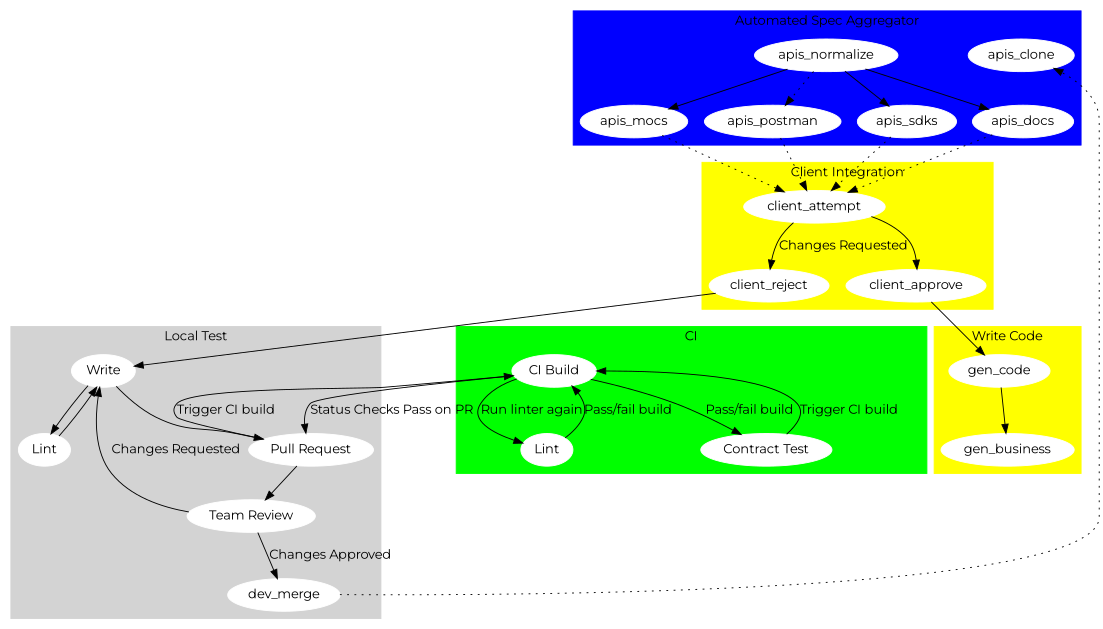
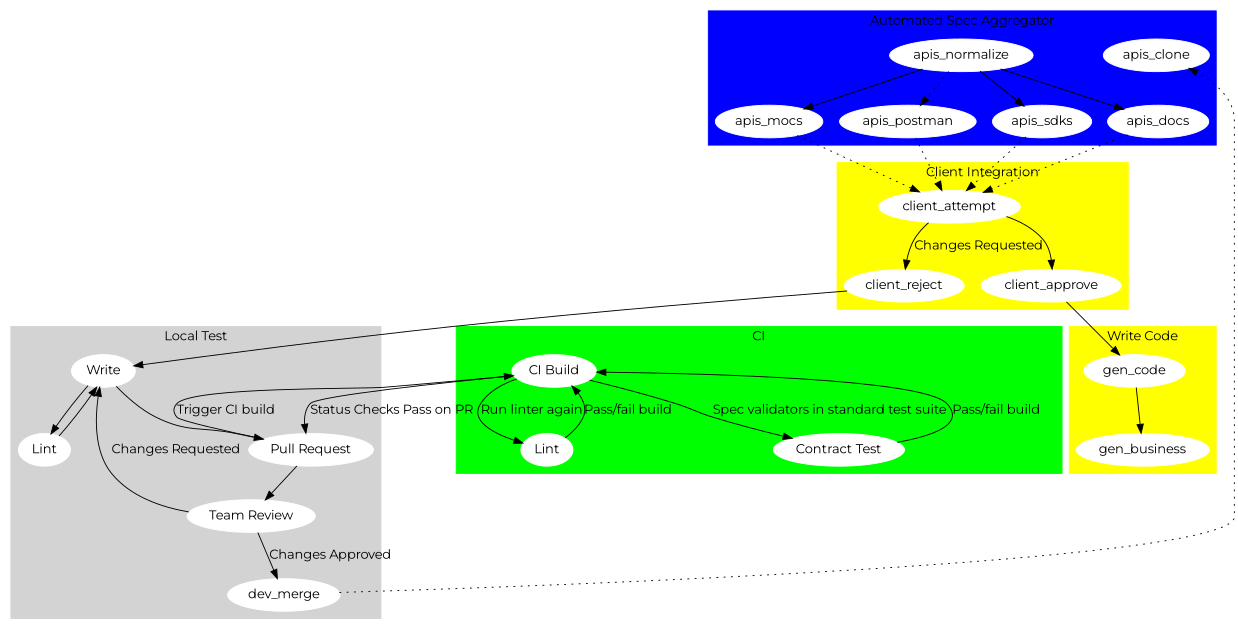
(750, 410) -> (830, 410)
(849, 410) -> (996, 410)
